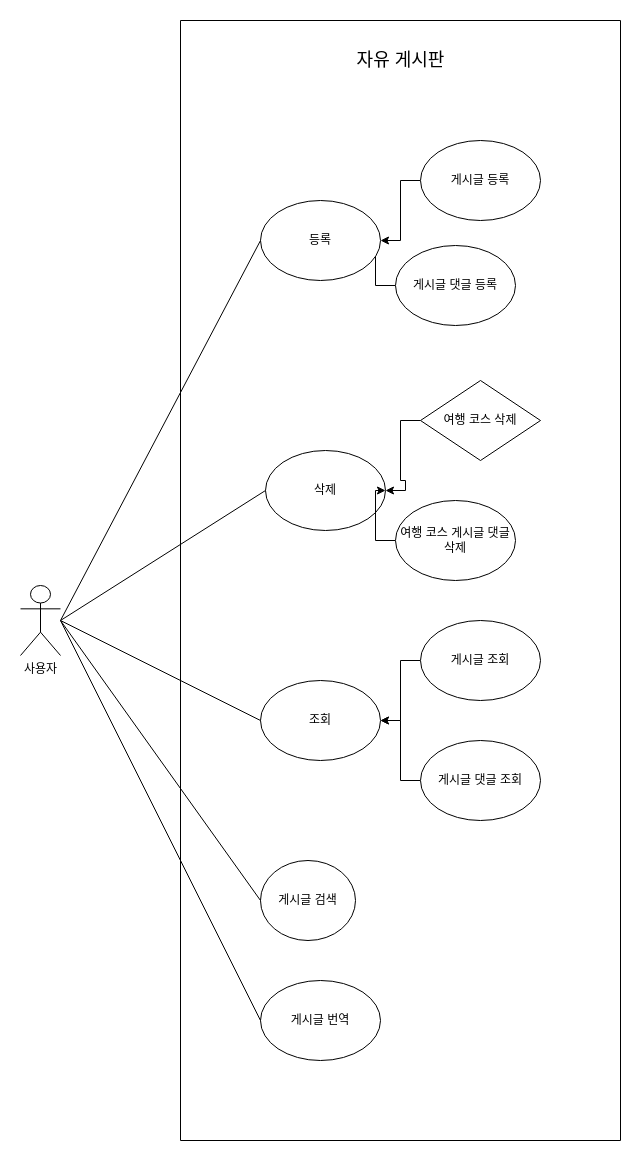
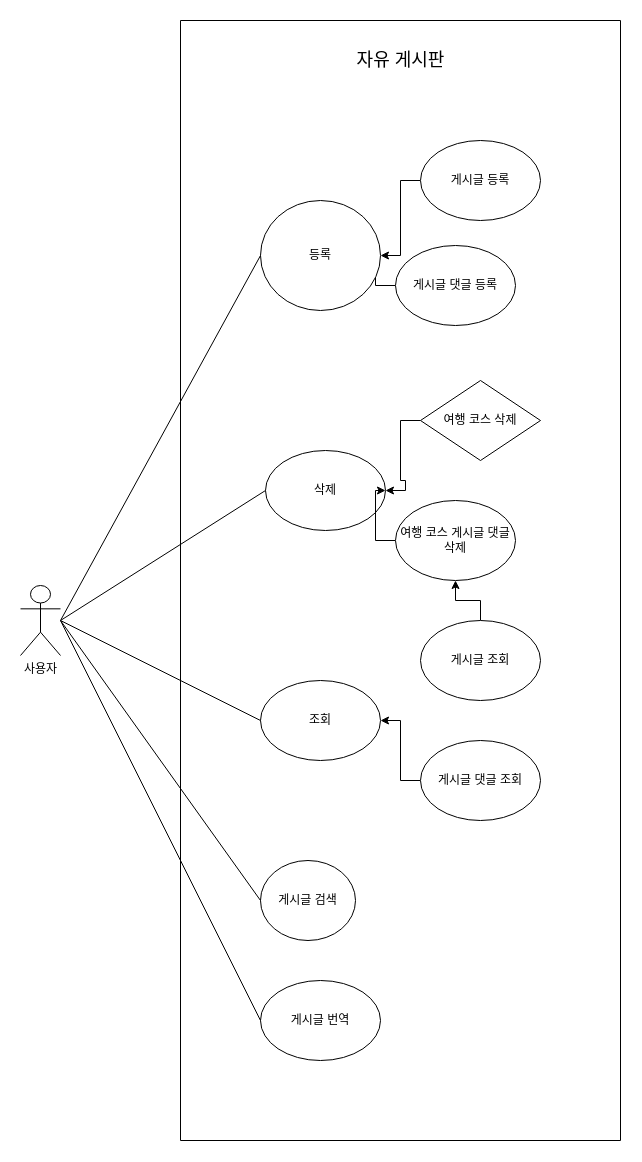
(321, 241) -> (321, 256)
(401, 680) -> (472, 601)
(384, 721) -> (401, 723)
